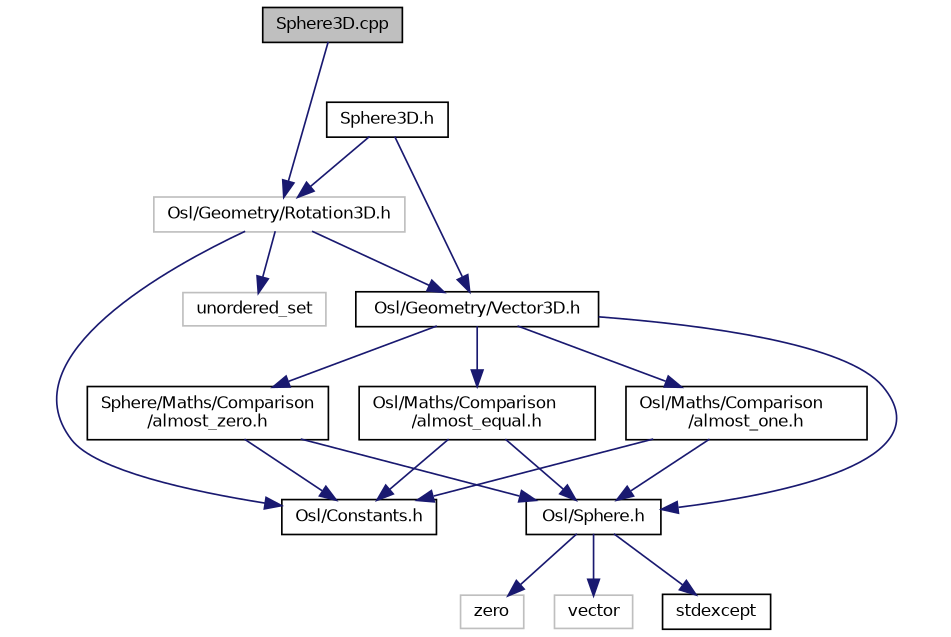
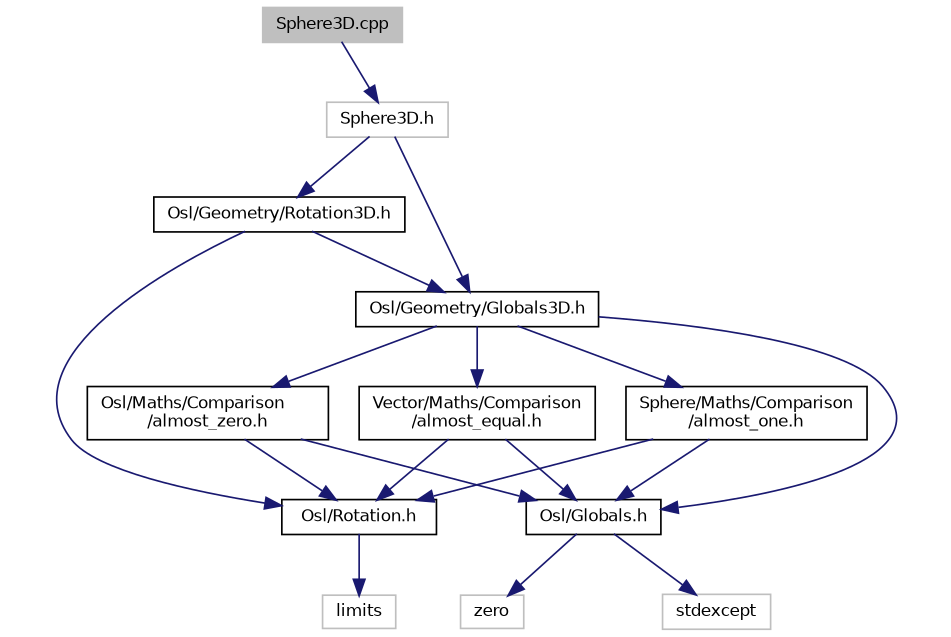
(333, 25) -> (333, 25)
(308, 111) -> (356, 65)
(387, 120) -> (387, 120)
(279, 214) -> (279, 214)
(254, 309) -> none
(477, 309) -> (477, 309)
(208, 413) -> (208, 413)
(477, 413) -> (477, 413)
(747, 413) -> (747, 413)
(359, 517) -> (359, 517)
(594, 517) -> (594, 517)
none -> (359, 612)
(594, 612) -> none
(717, 612) -> (717, 612)
